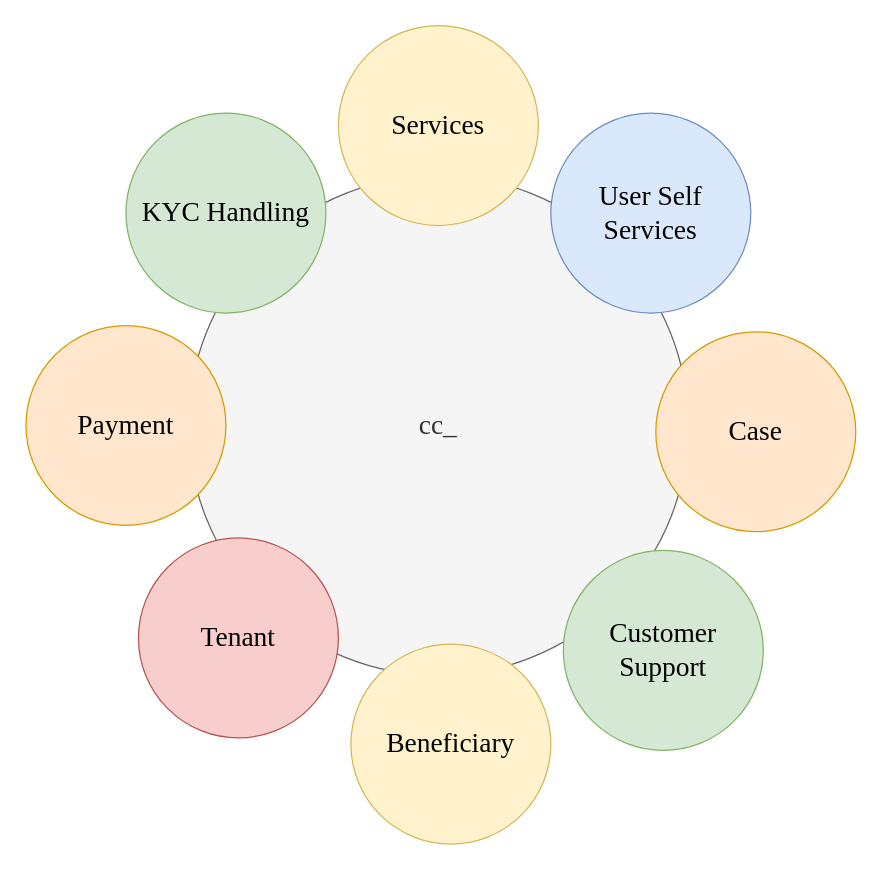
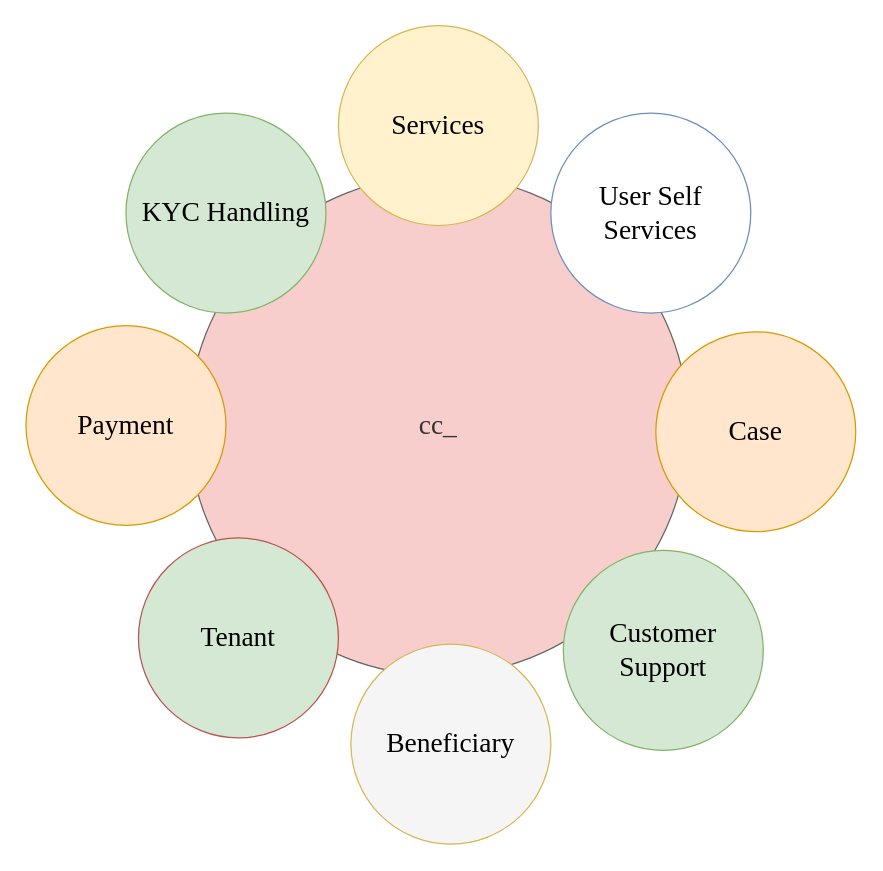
(651, 213) -> (651, 213)
(438, 426) -> (438, 426)
(238, 638) -> (238, 638)
(451, 744) -> (451, 744)
